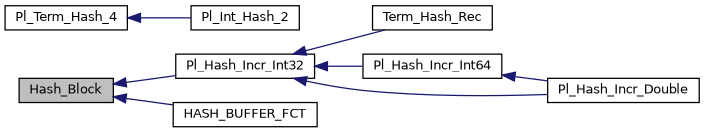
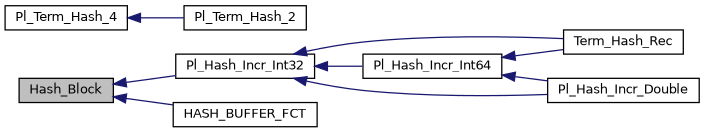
(245, 18) -> (245, 18)
none -> (539, 53)
